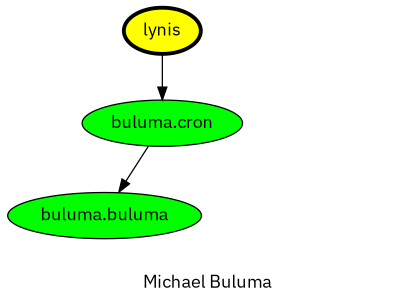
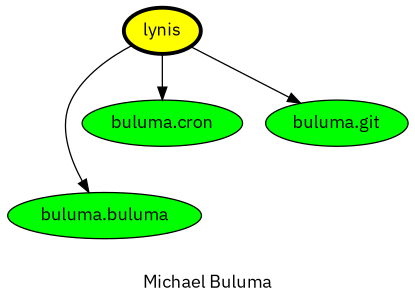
none -> (337, 123)
(137, 164) -> (71, 101)
